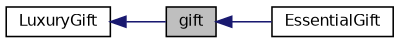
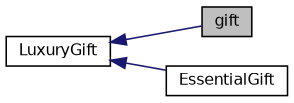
(252, 22) -> (146, 67)
